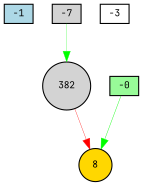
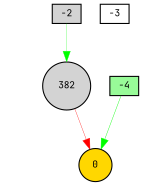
(19, 14) -> none
(67, 14) -> (67, 14)
(124, 86) -> (124, 86)
(95, 165) -> (95, 165)
